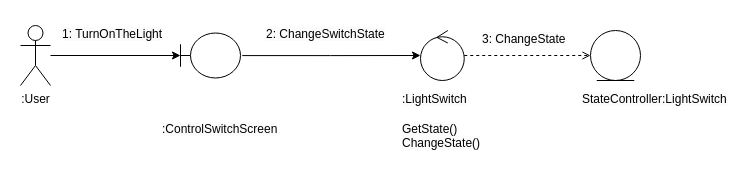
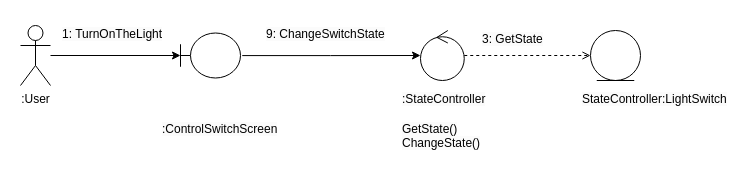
(329, 35) -> (329, 35)
(526, 40) -> (516, 40)
(438, 100) -> (452, 100)
